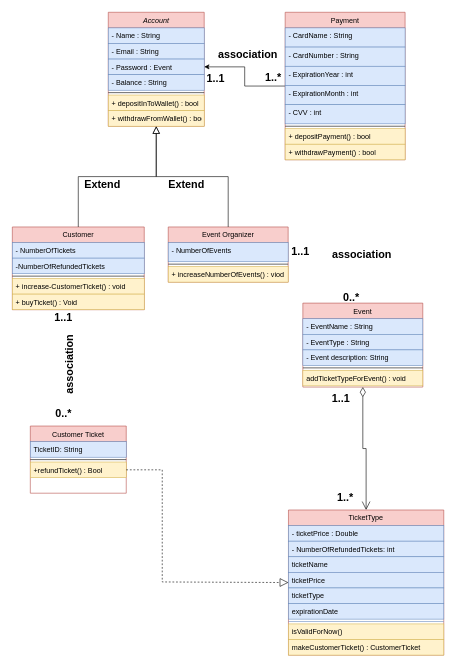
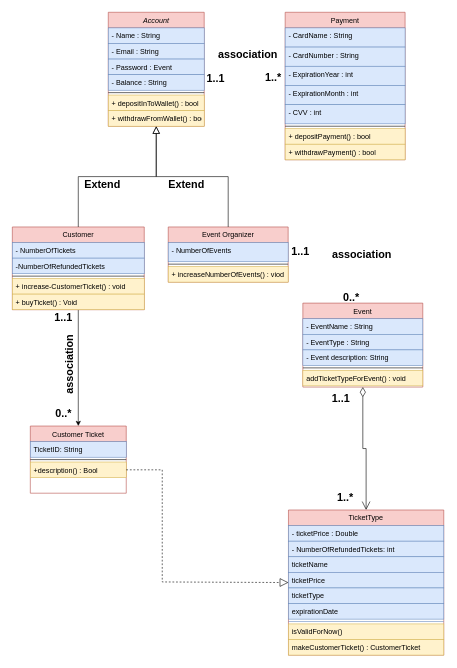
(245, 67) -> none
none -> (78, 420)
(73, 470) -> (70, 470)
